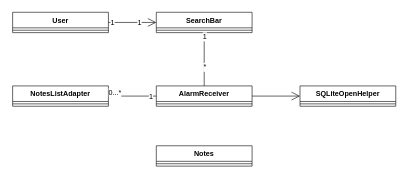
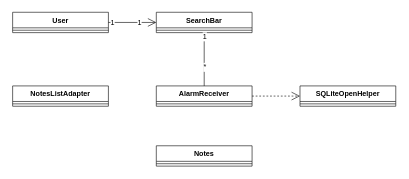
(113, 96) -> none
(276, 96) -> (276, 96)
